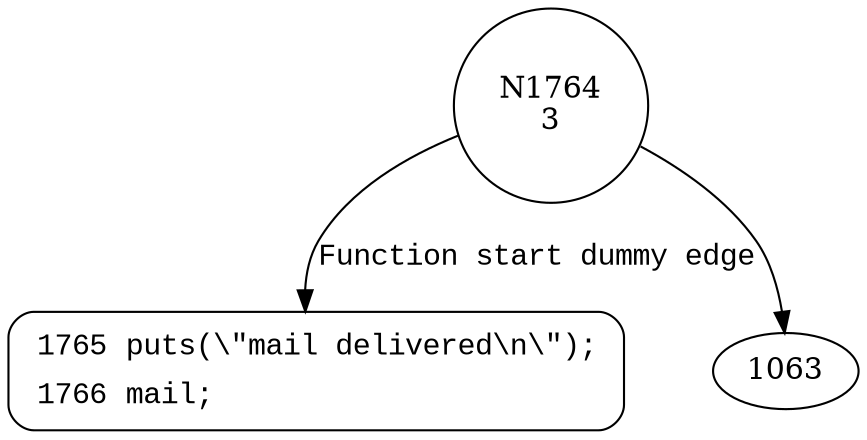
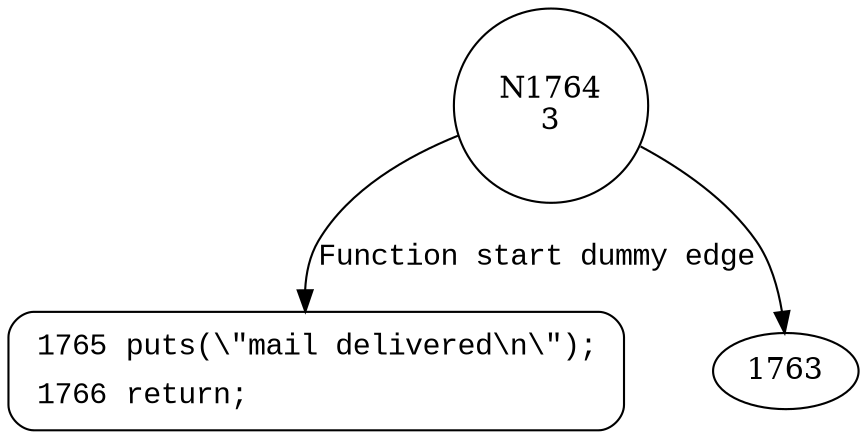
(786, 371) -> (786, 371)
(170, 394) -> (187, 394)
